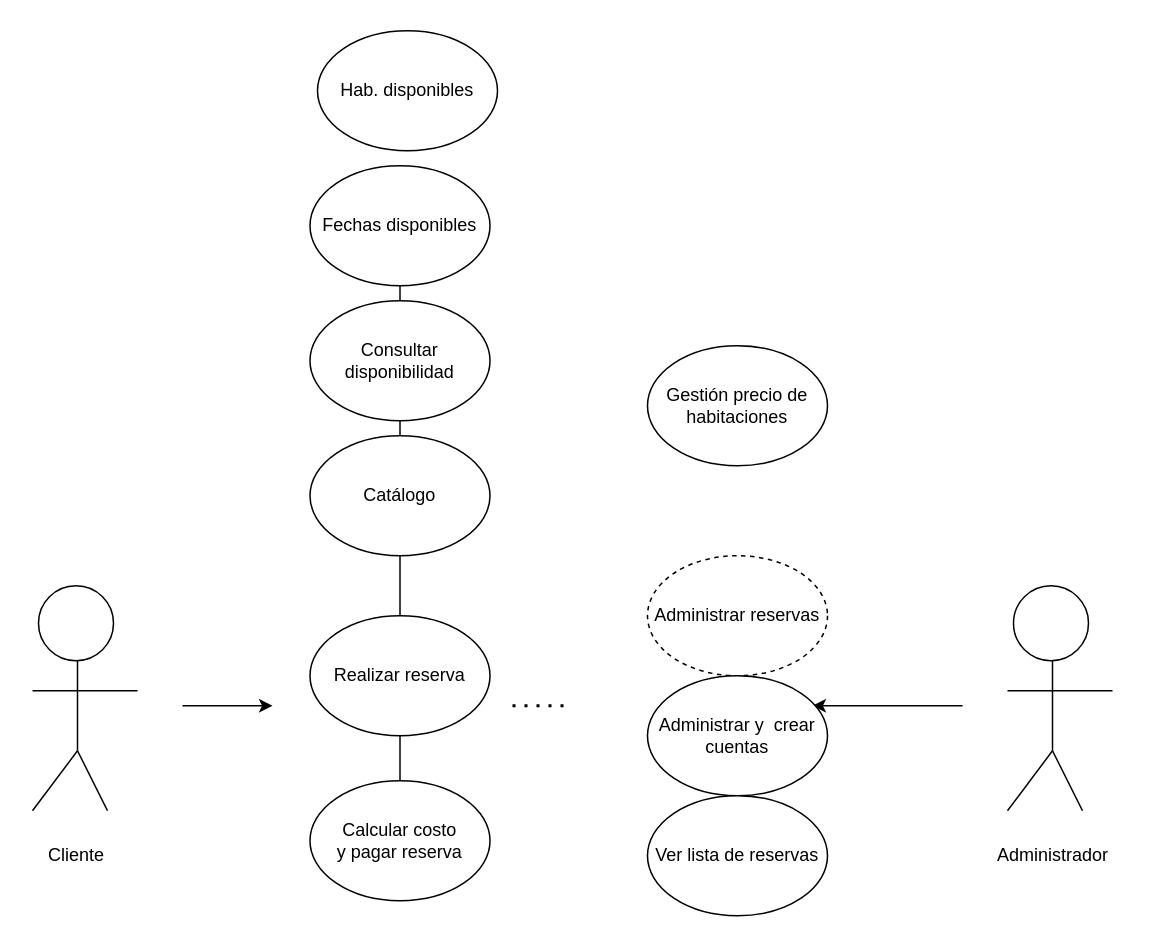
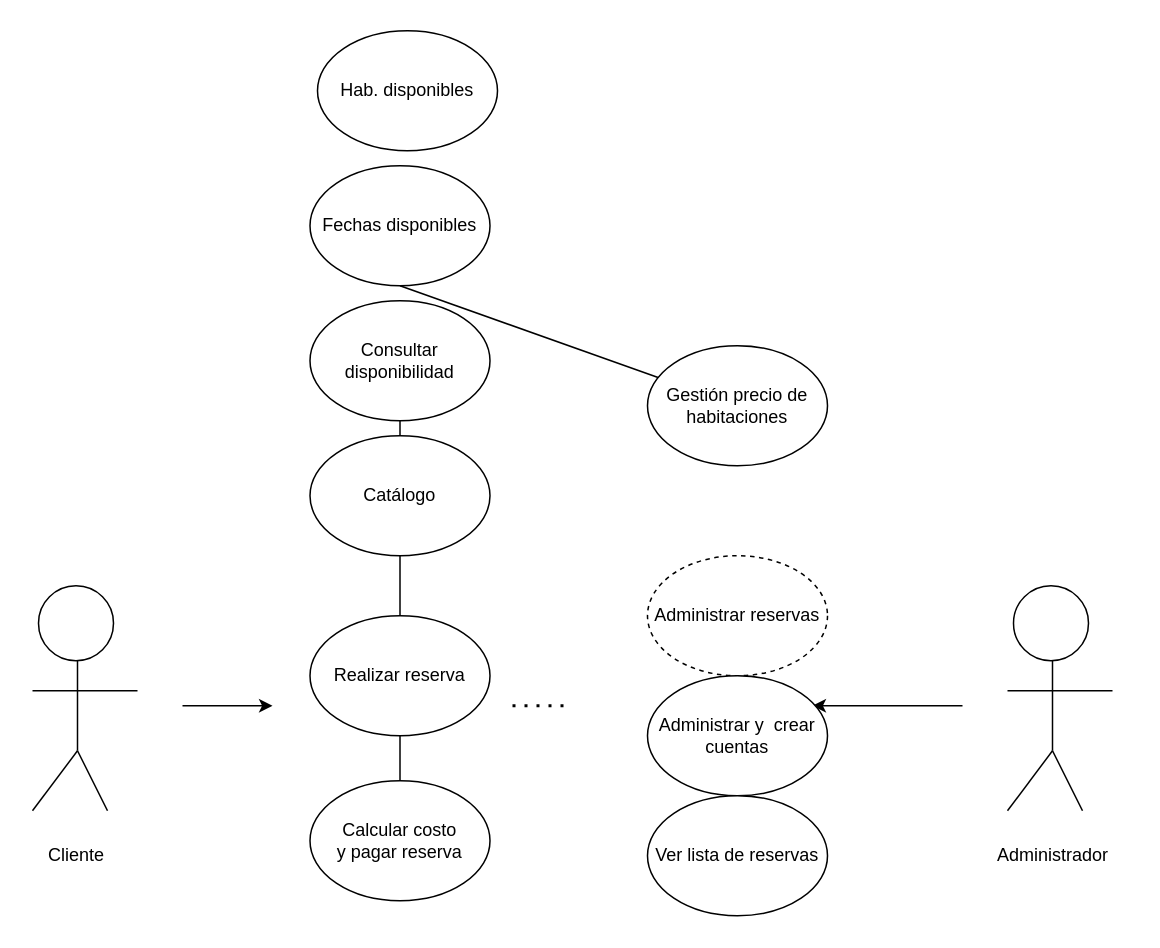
(400, 293) -> (528, 331)
